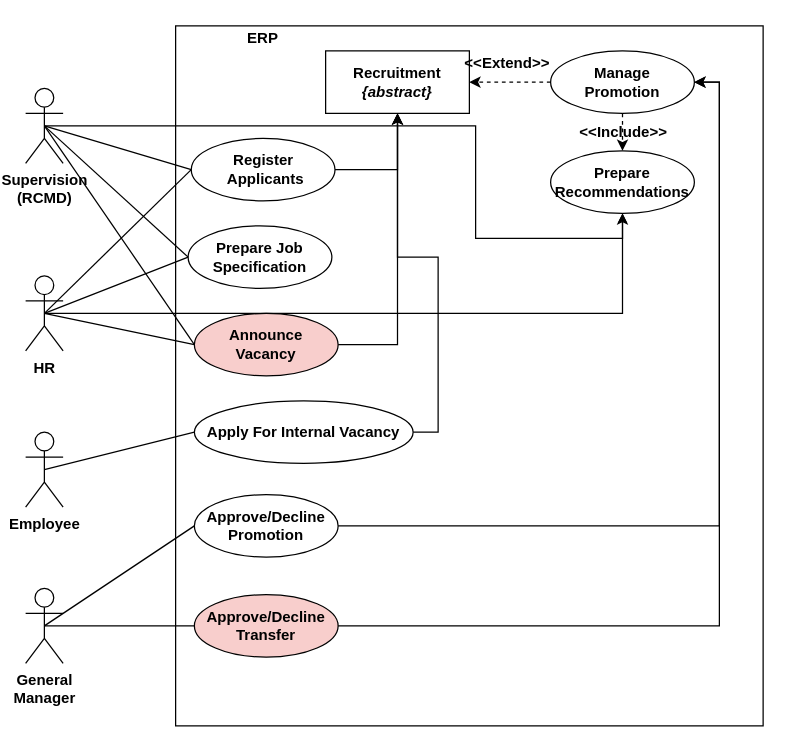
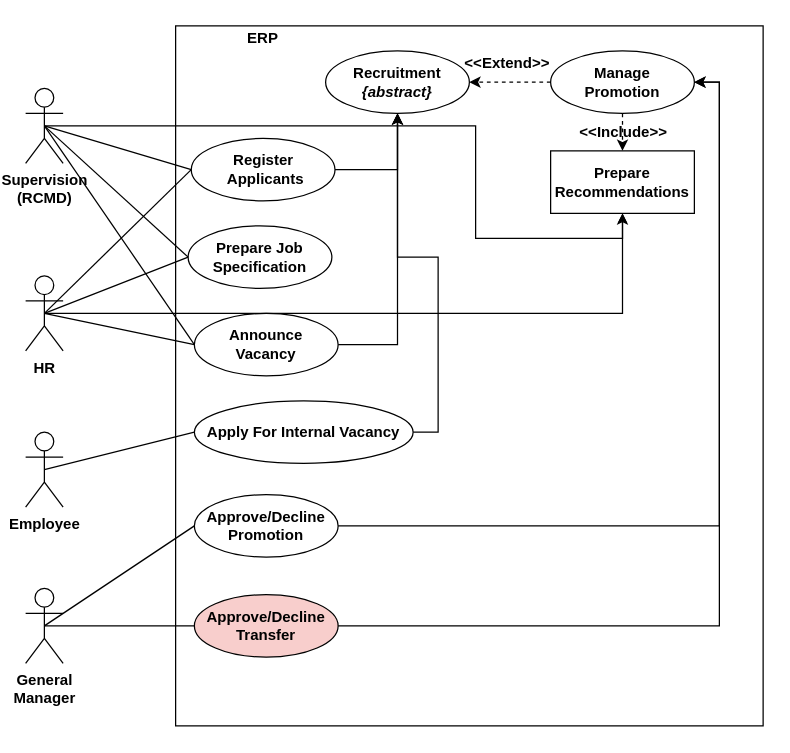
(398, 82) -> (398, 82)
(623, 182) -> (623, 182)
(266, 344) -> (266, 344)
